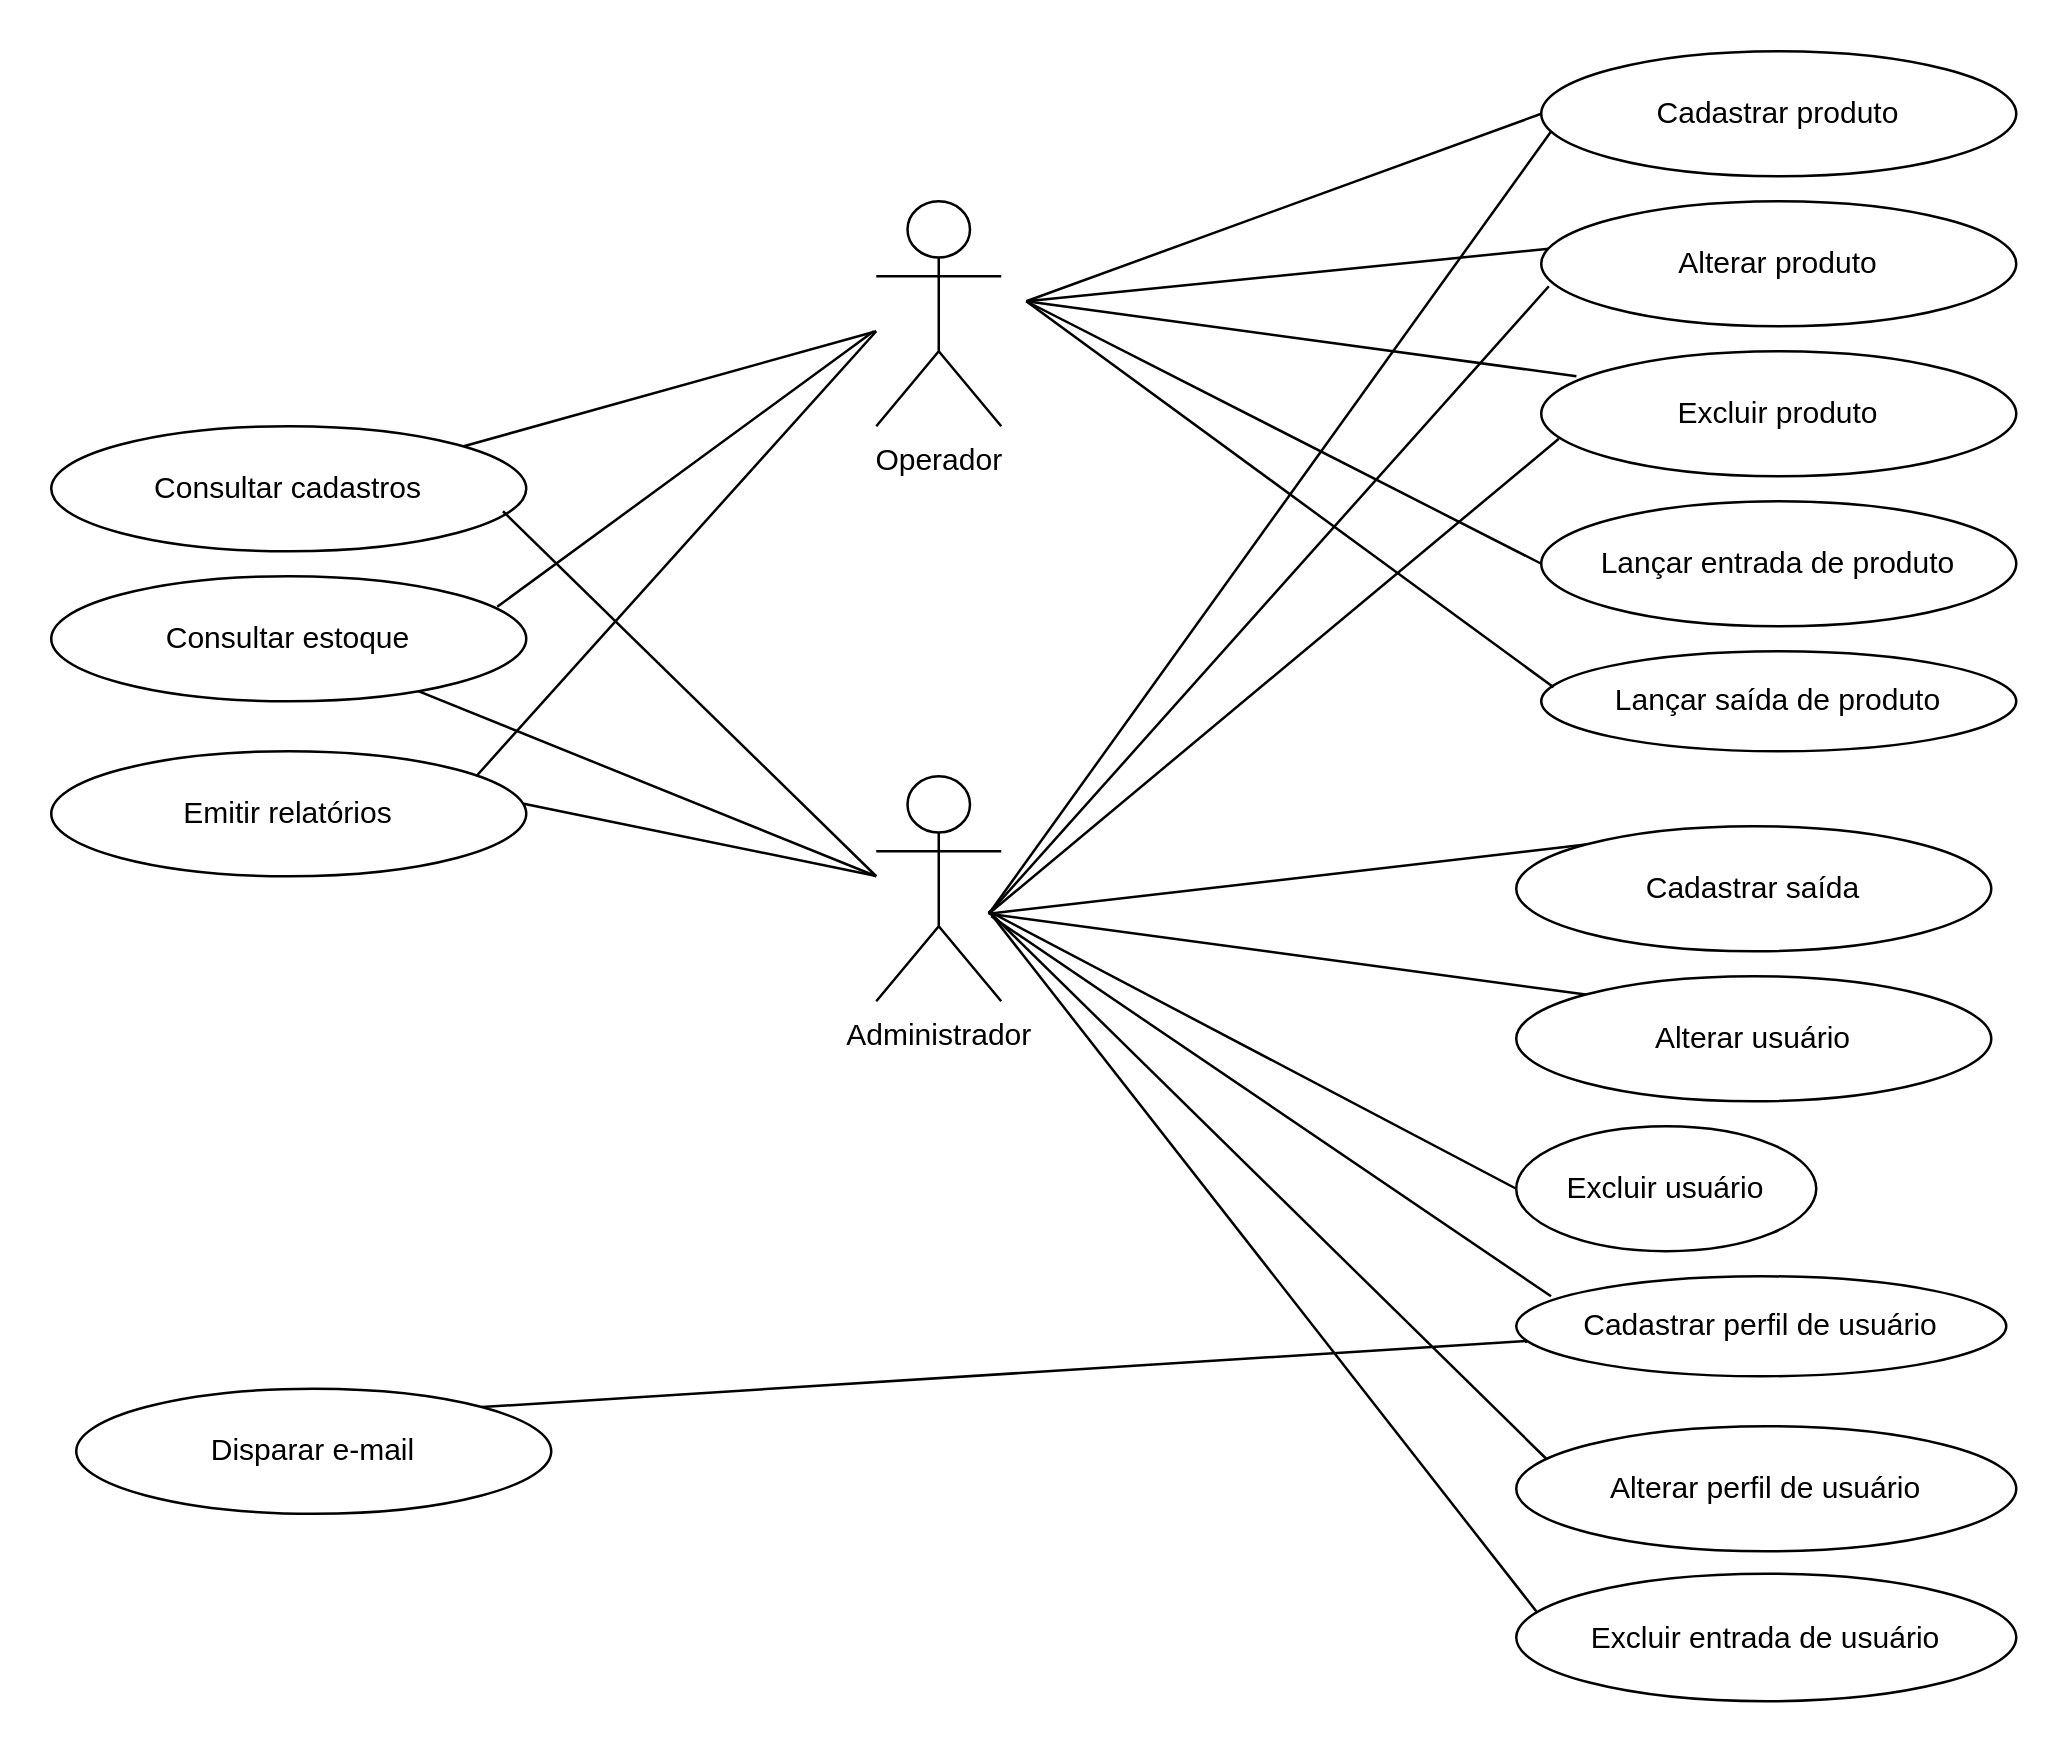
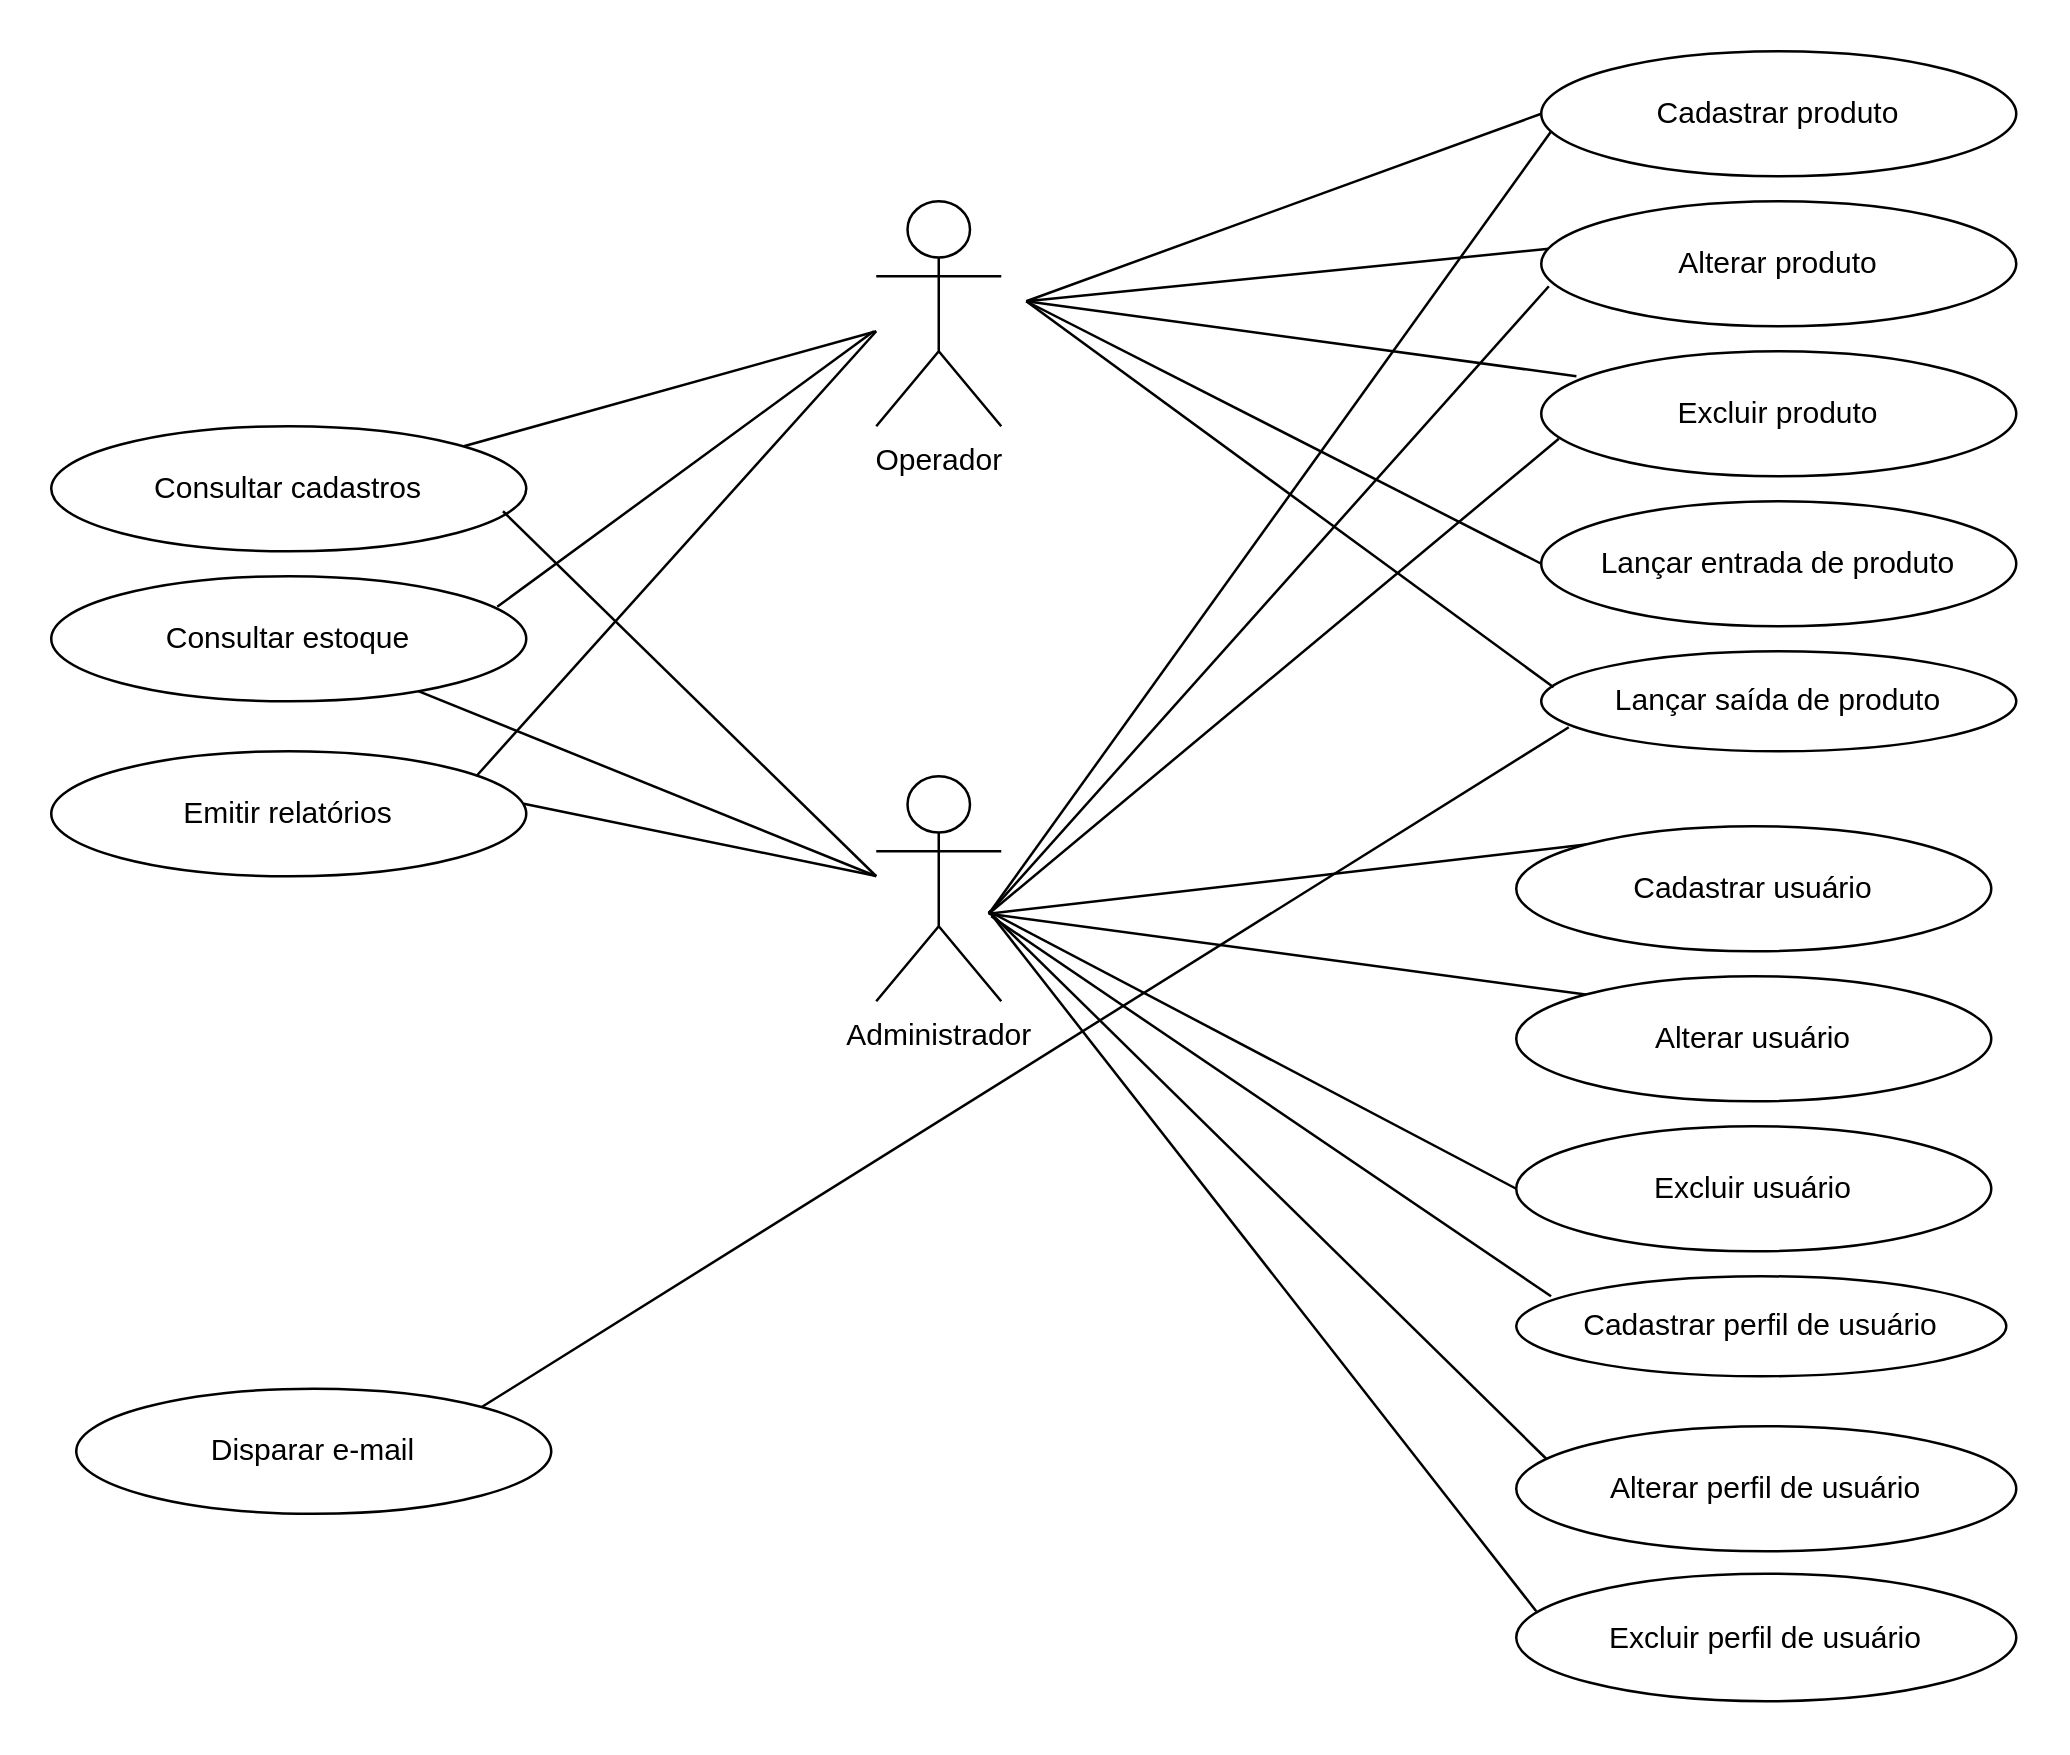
(1754, 889) -> (1754, 889)
(1666, 1189) -> (1754, 1189)
(905, 1380) -> (780, 1220)
(1766, 1639) -> (1766, 1639)
